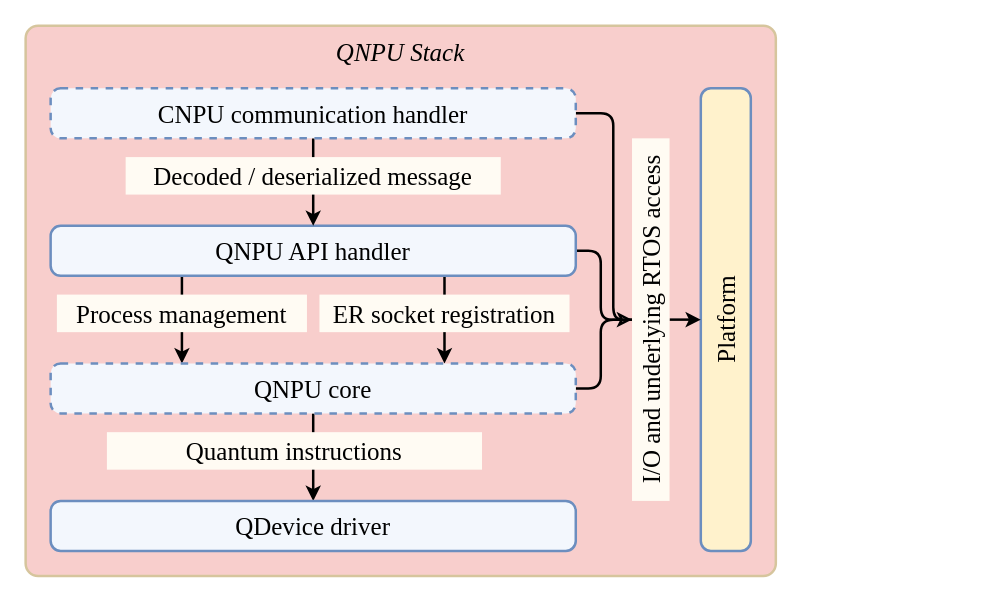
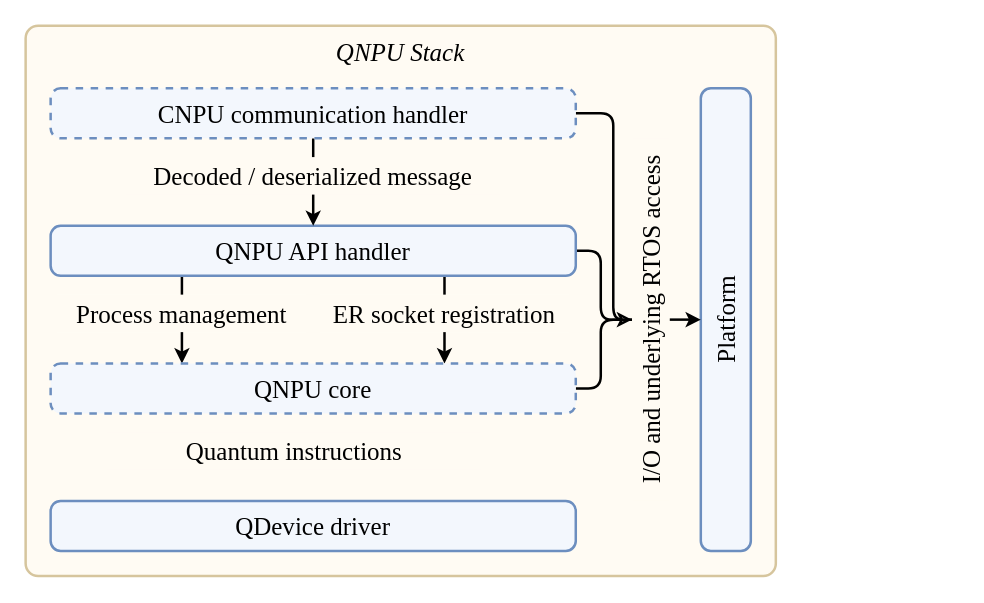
(401, 53) -> (401, 53)
(726, 319) -> (726, 319)
(313, 479) -> none
